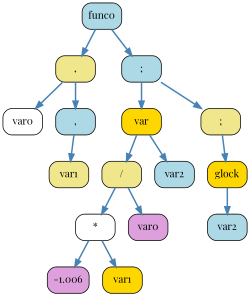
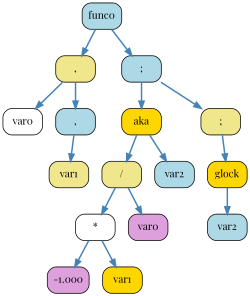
(142, 122) -> (142, 122)
(68, 280) -> (68, 280)
